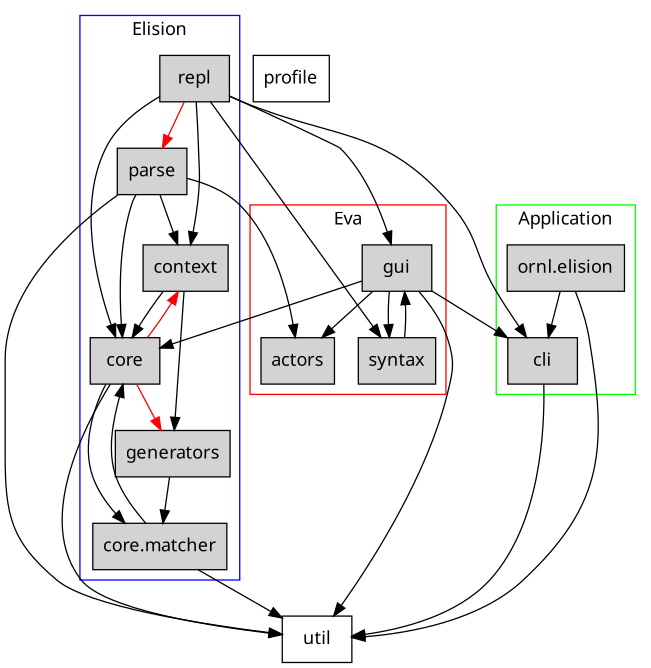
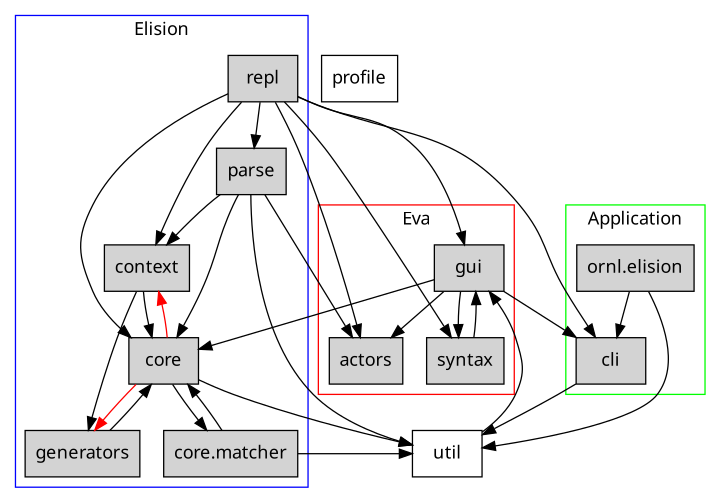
(176, 119) -> (258, 119)
none -> (316, 195)
(427, 454) -> (522, 371)
(167, 494) -> (127, 413)
